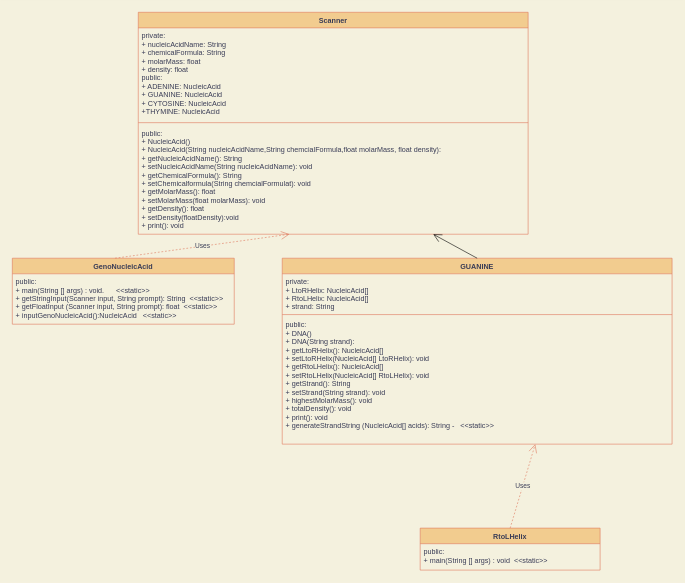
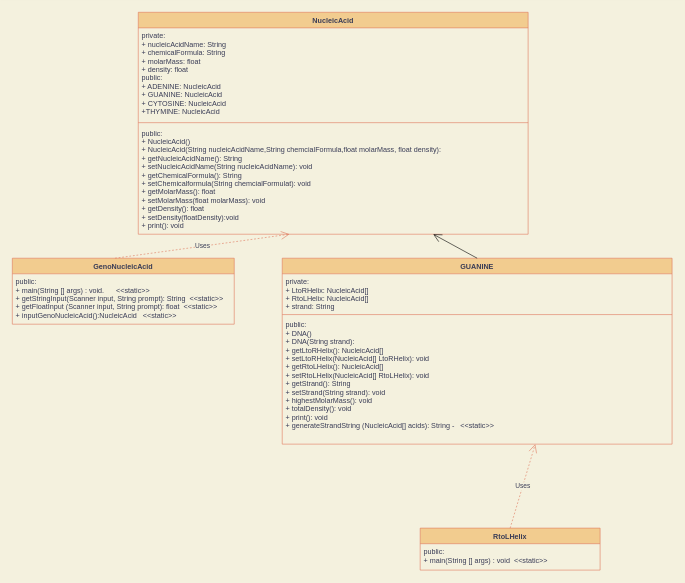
(333, 20) -> (333, 20)
